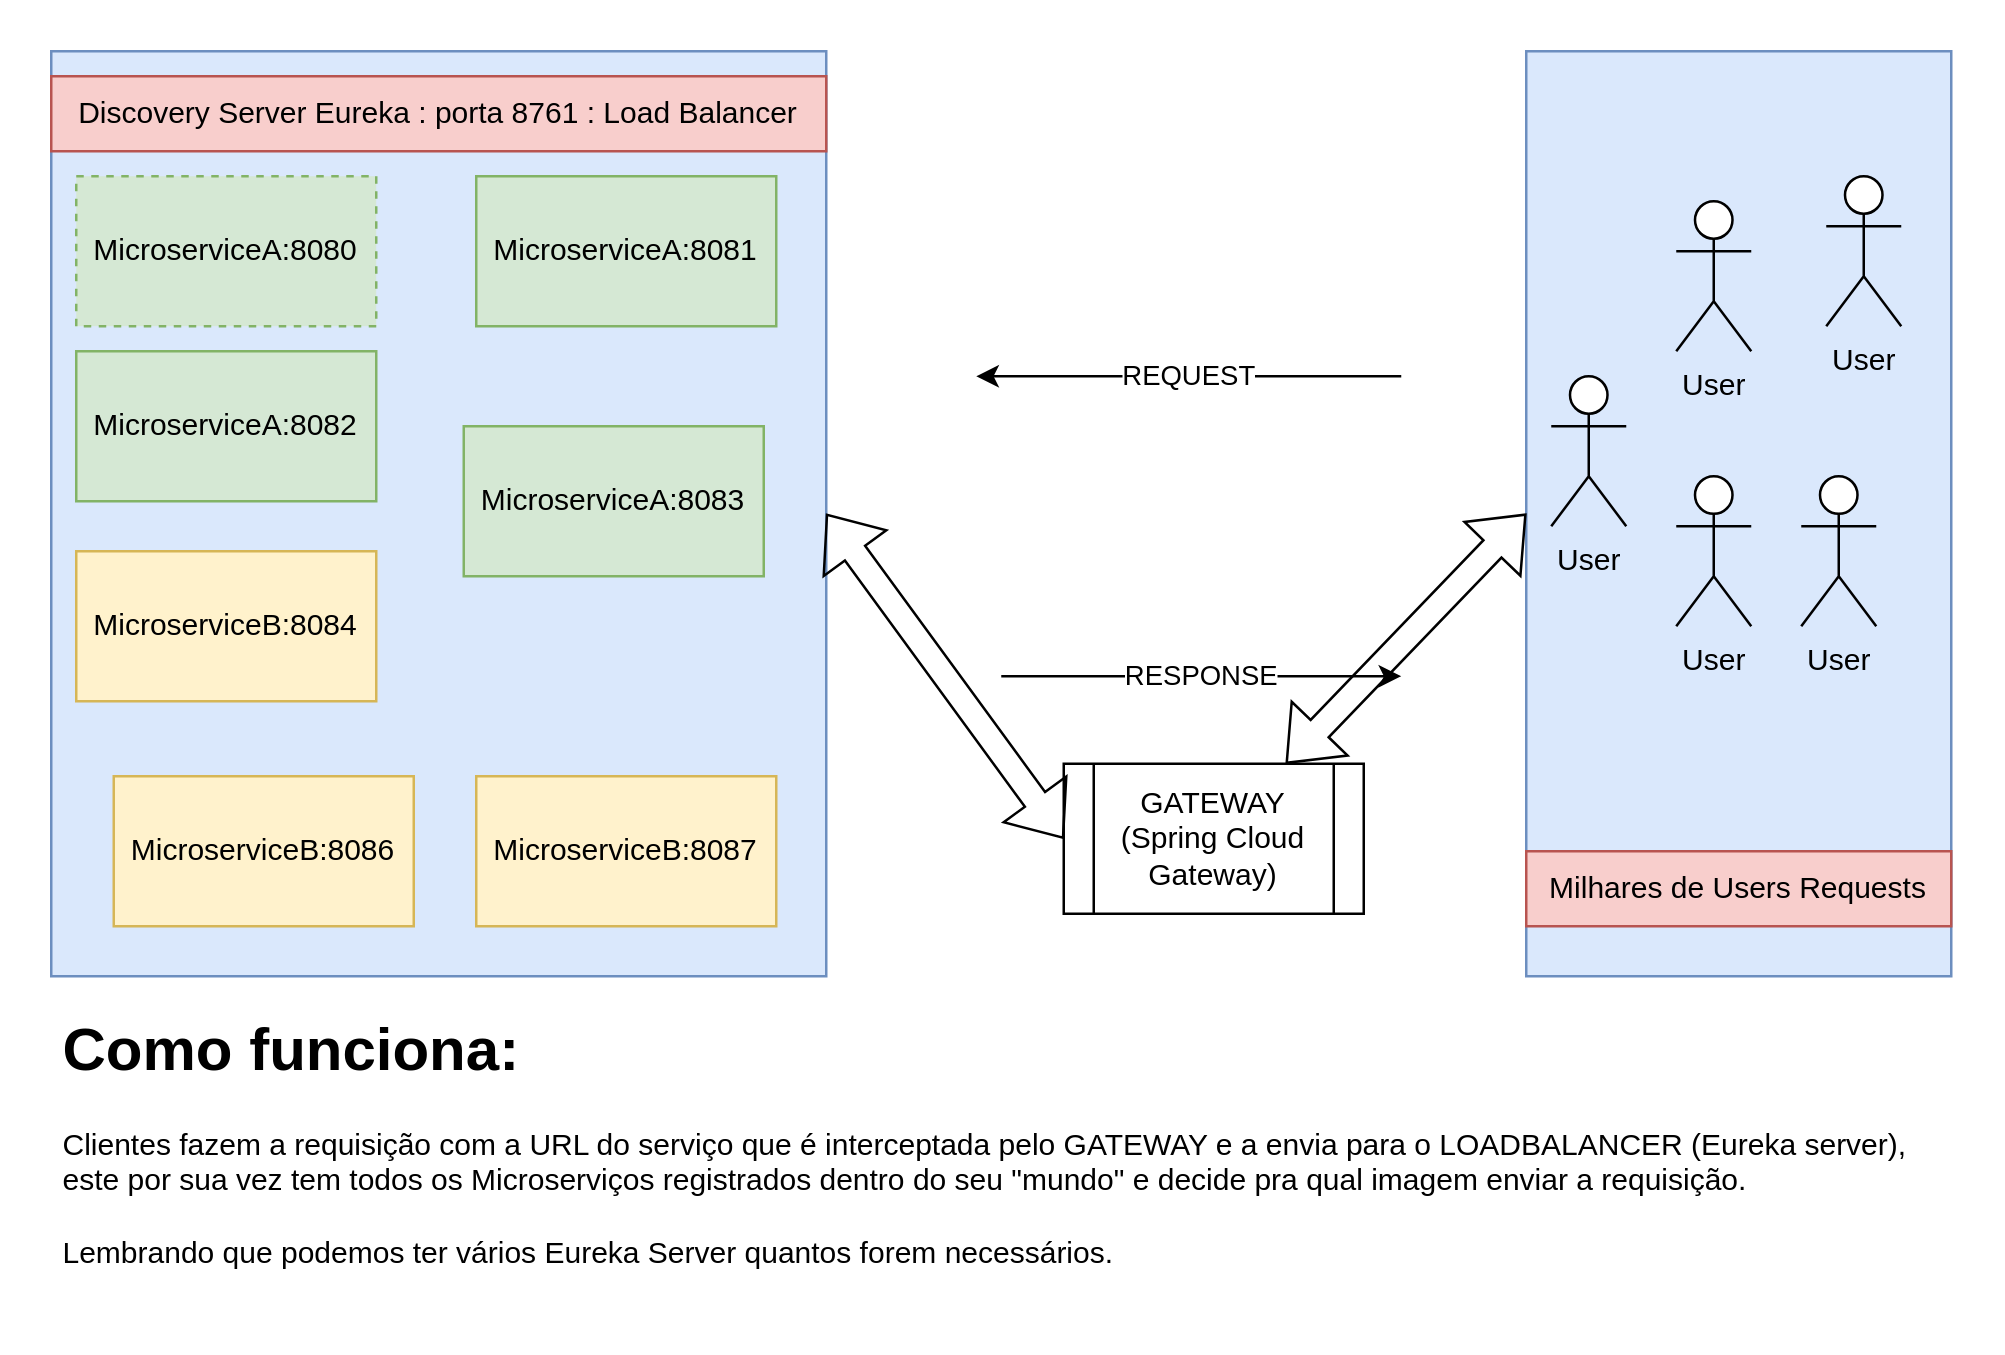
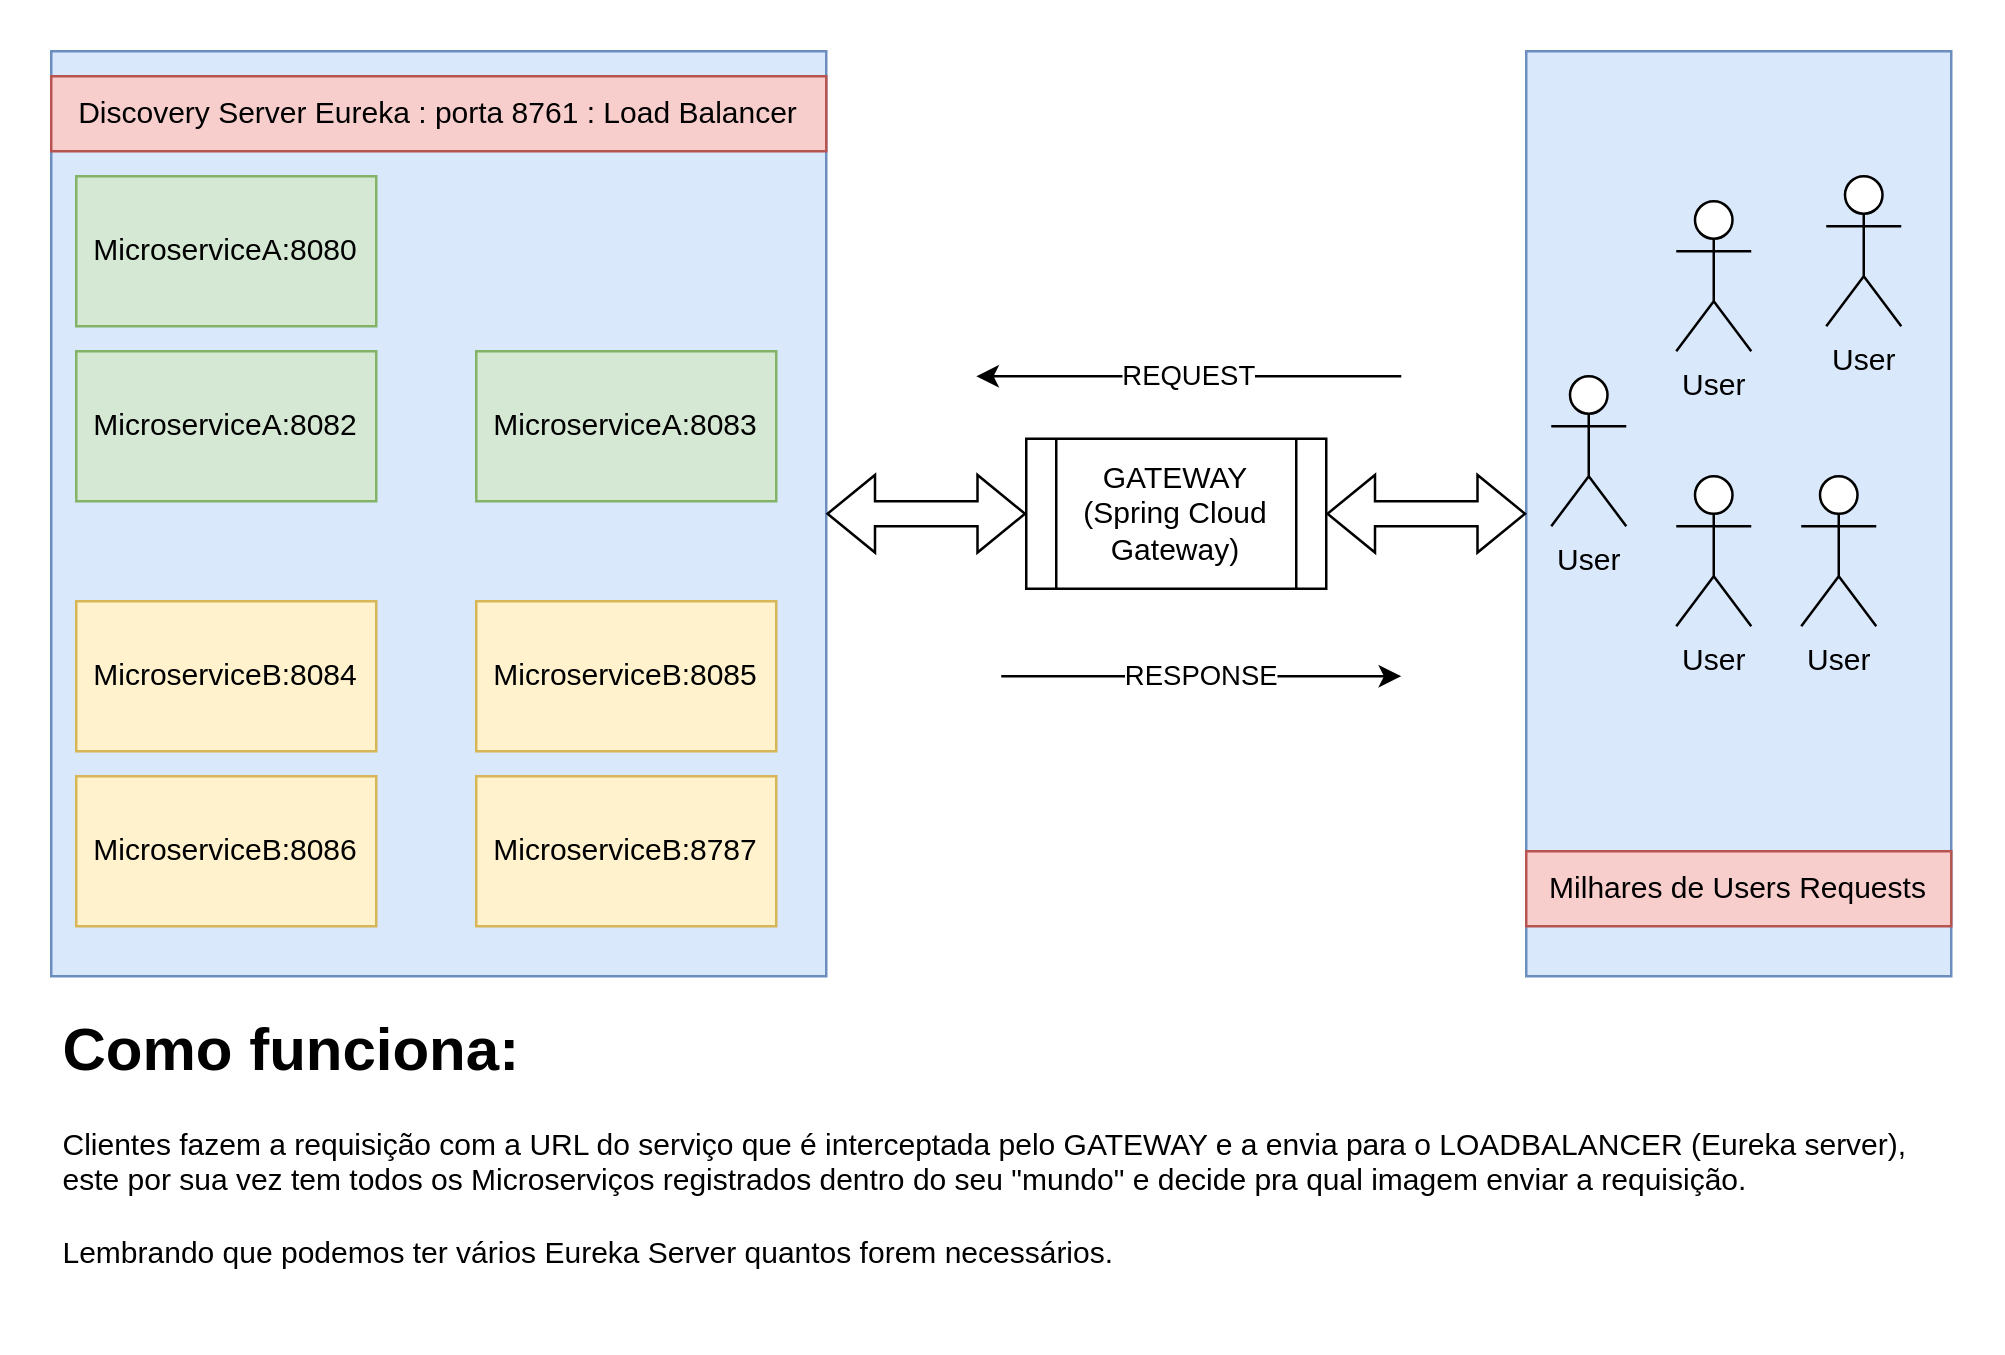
(226, 251) -> (226, 251)
(626, 251) -> none
(614, 501) -> (626, 426)
(226, 626) -> (226, 676)
none -> (626, 676)
(1214, 839) -> (1176, 514)
(264, 851) -> (226, 851)
(626, 851) -> (626, 851)
